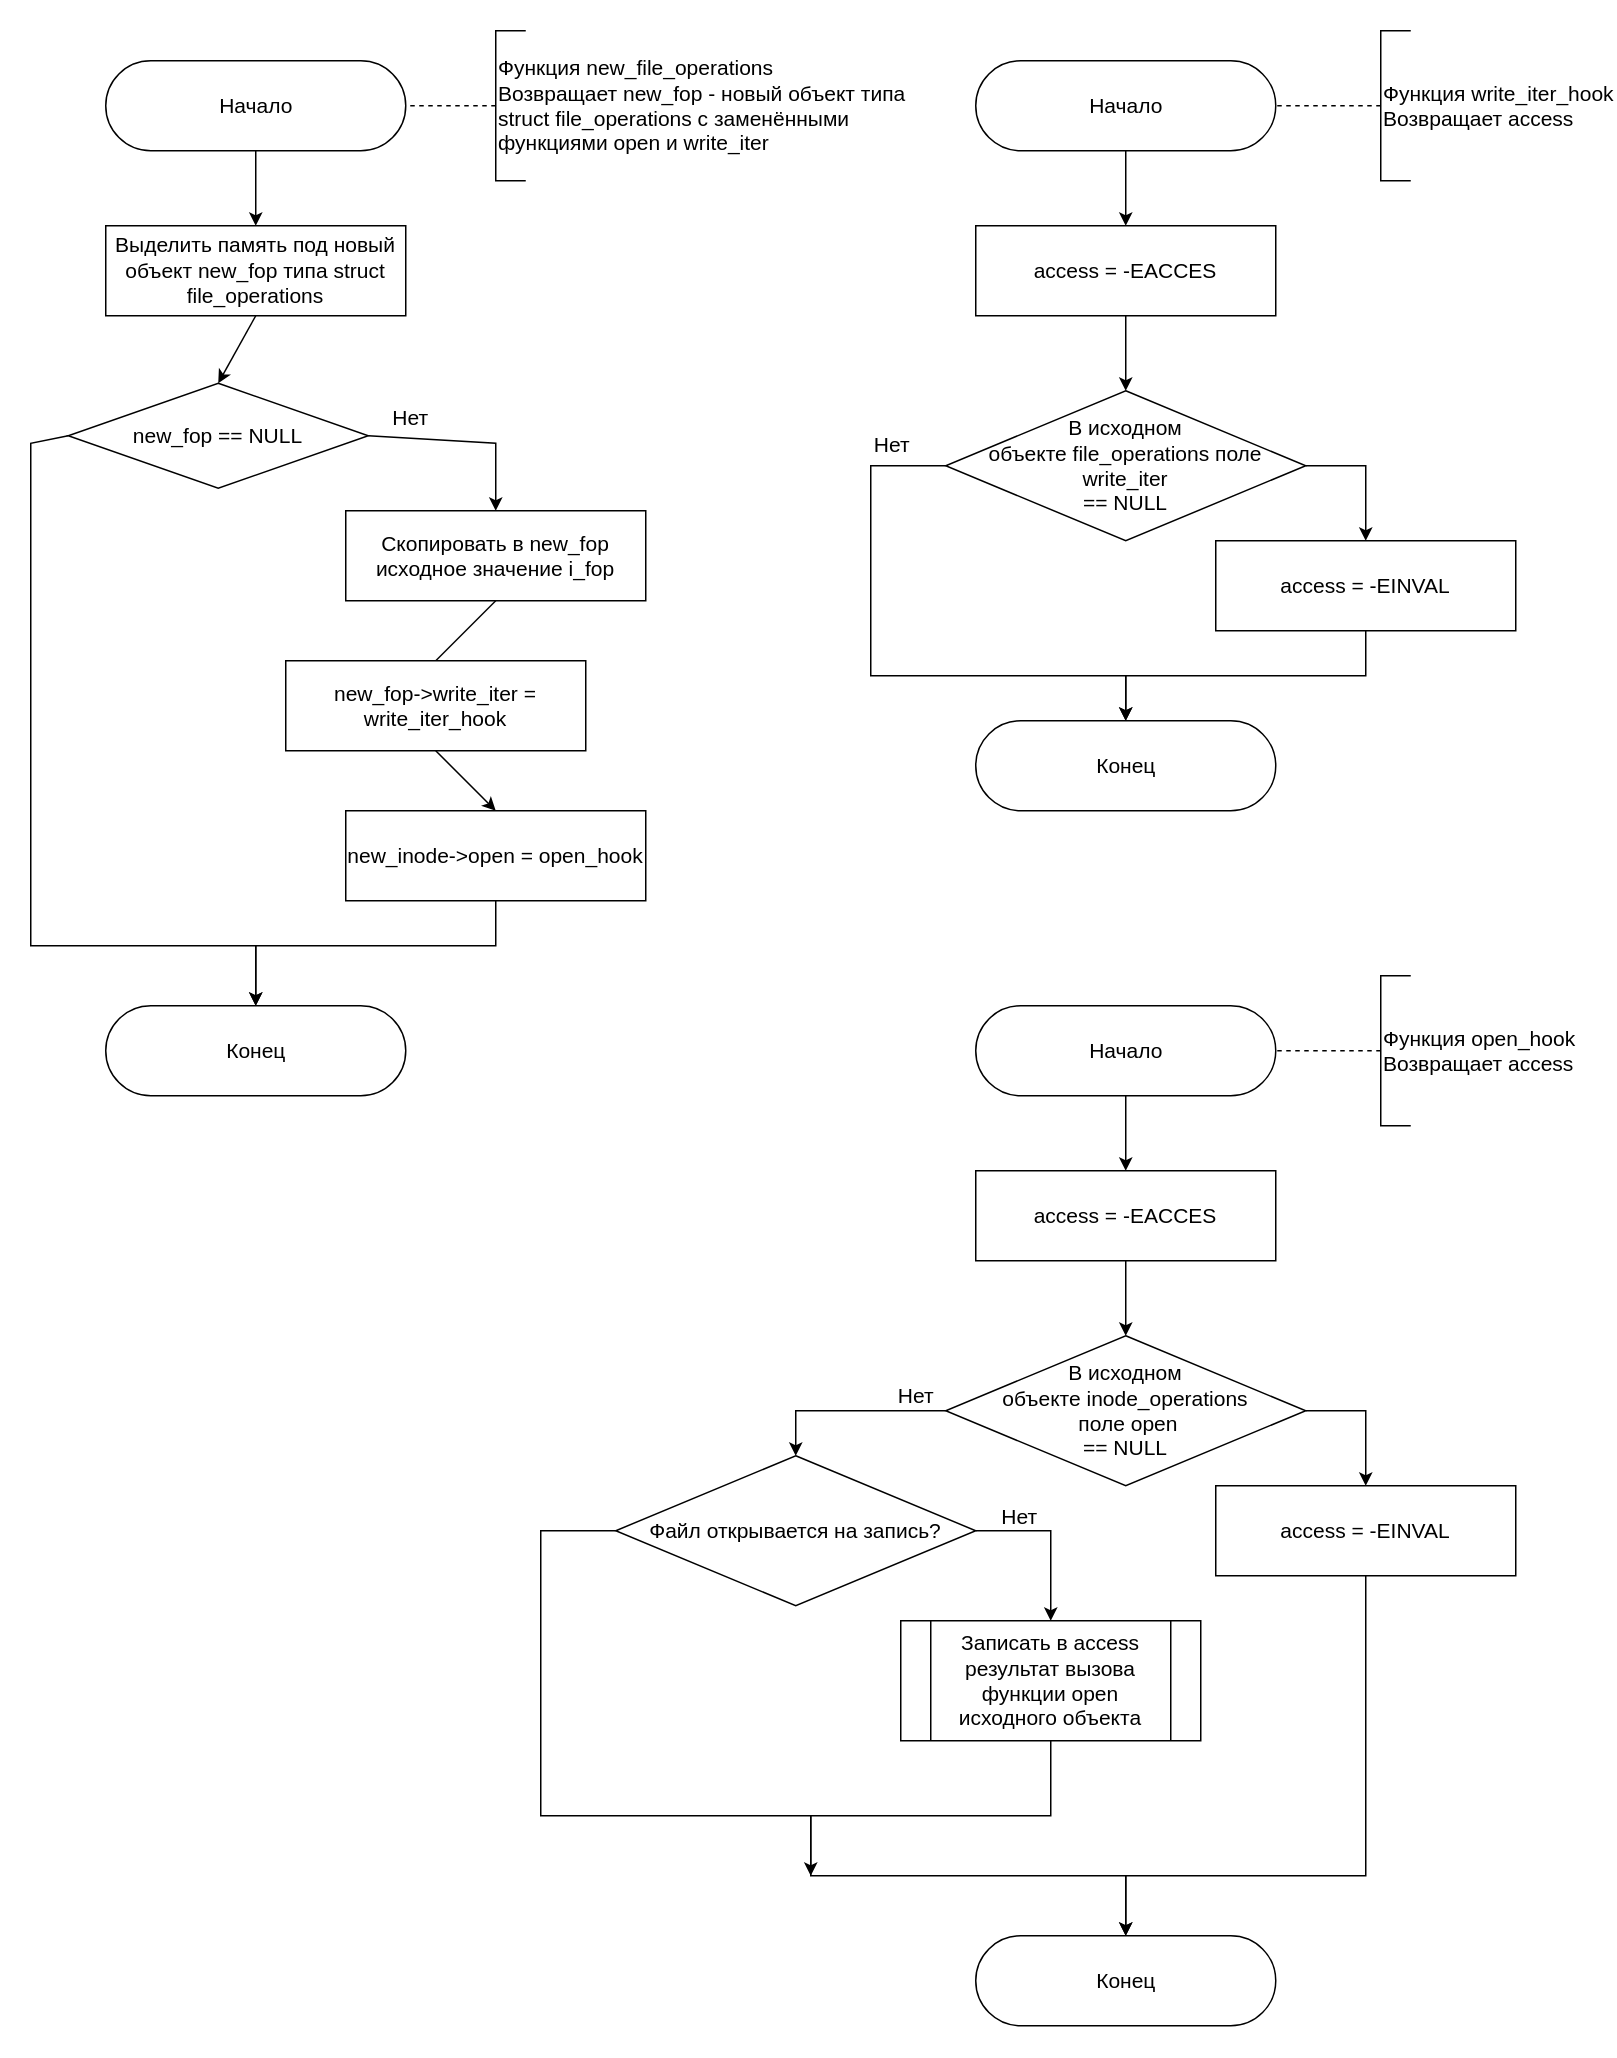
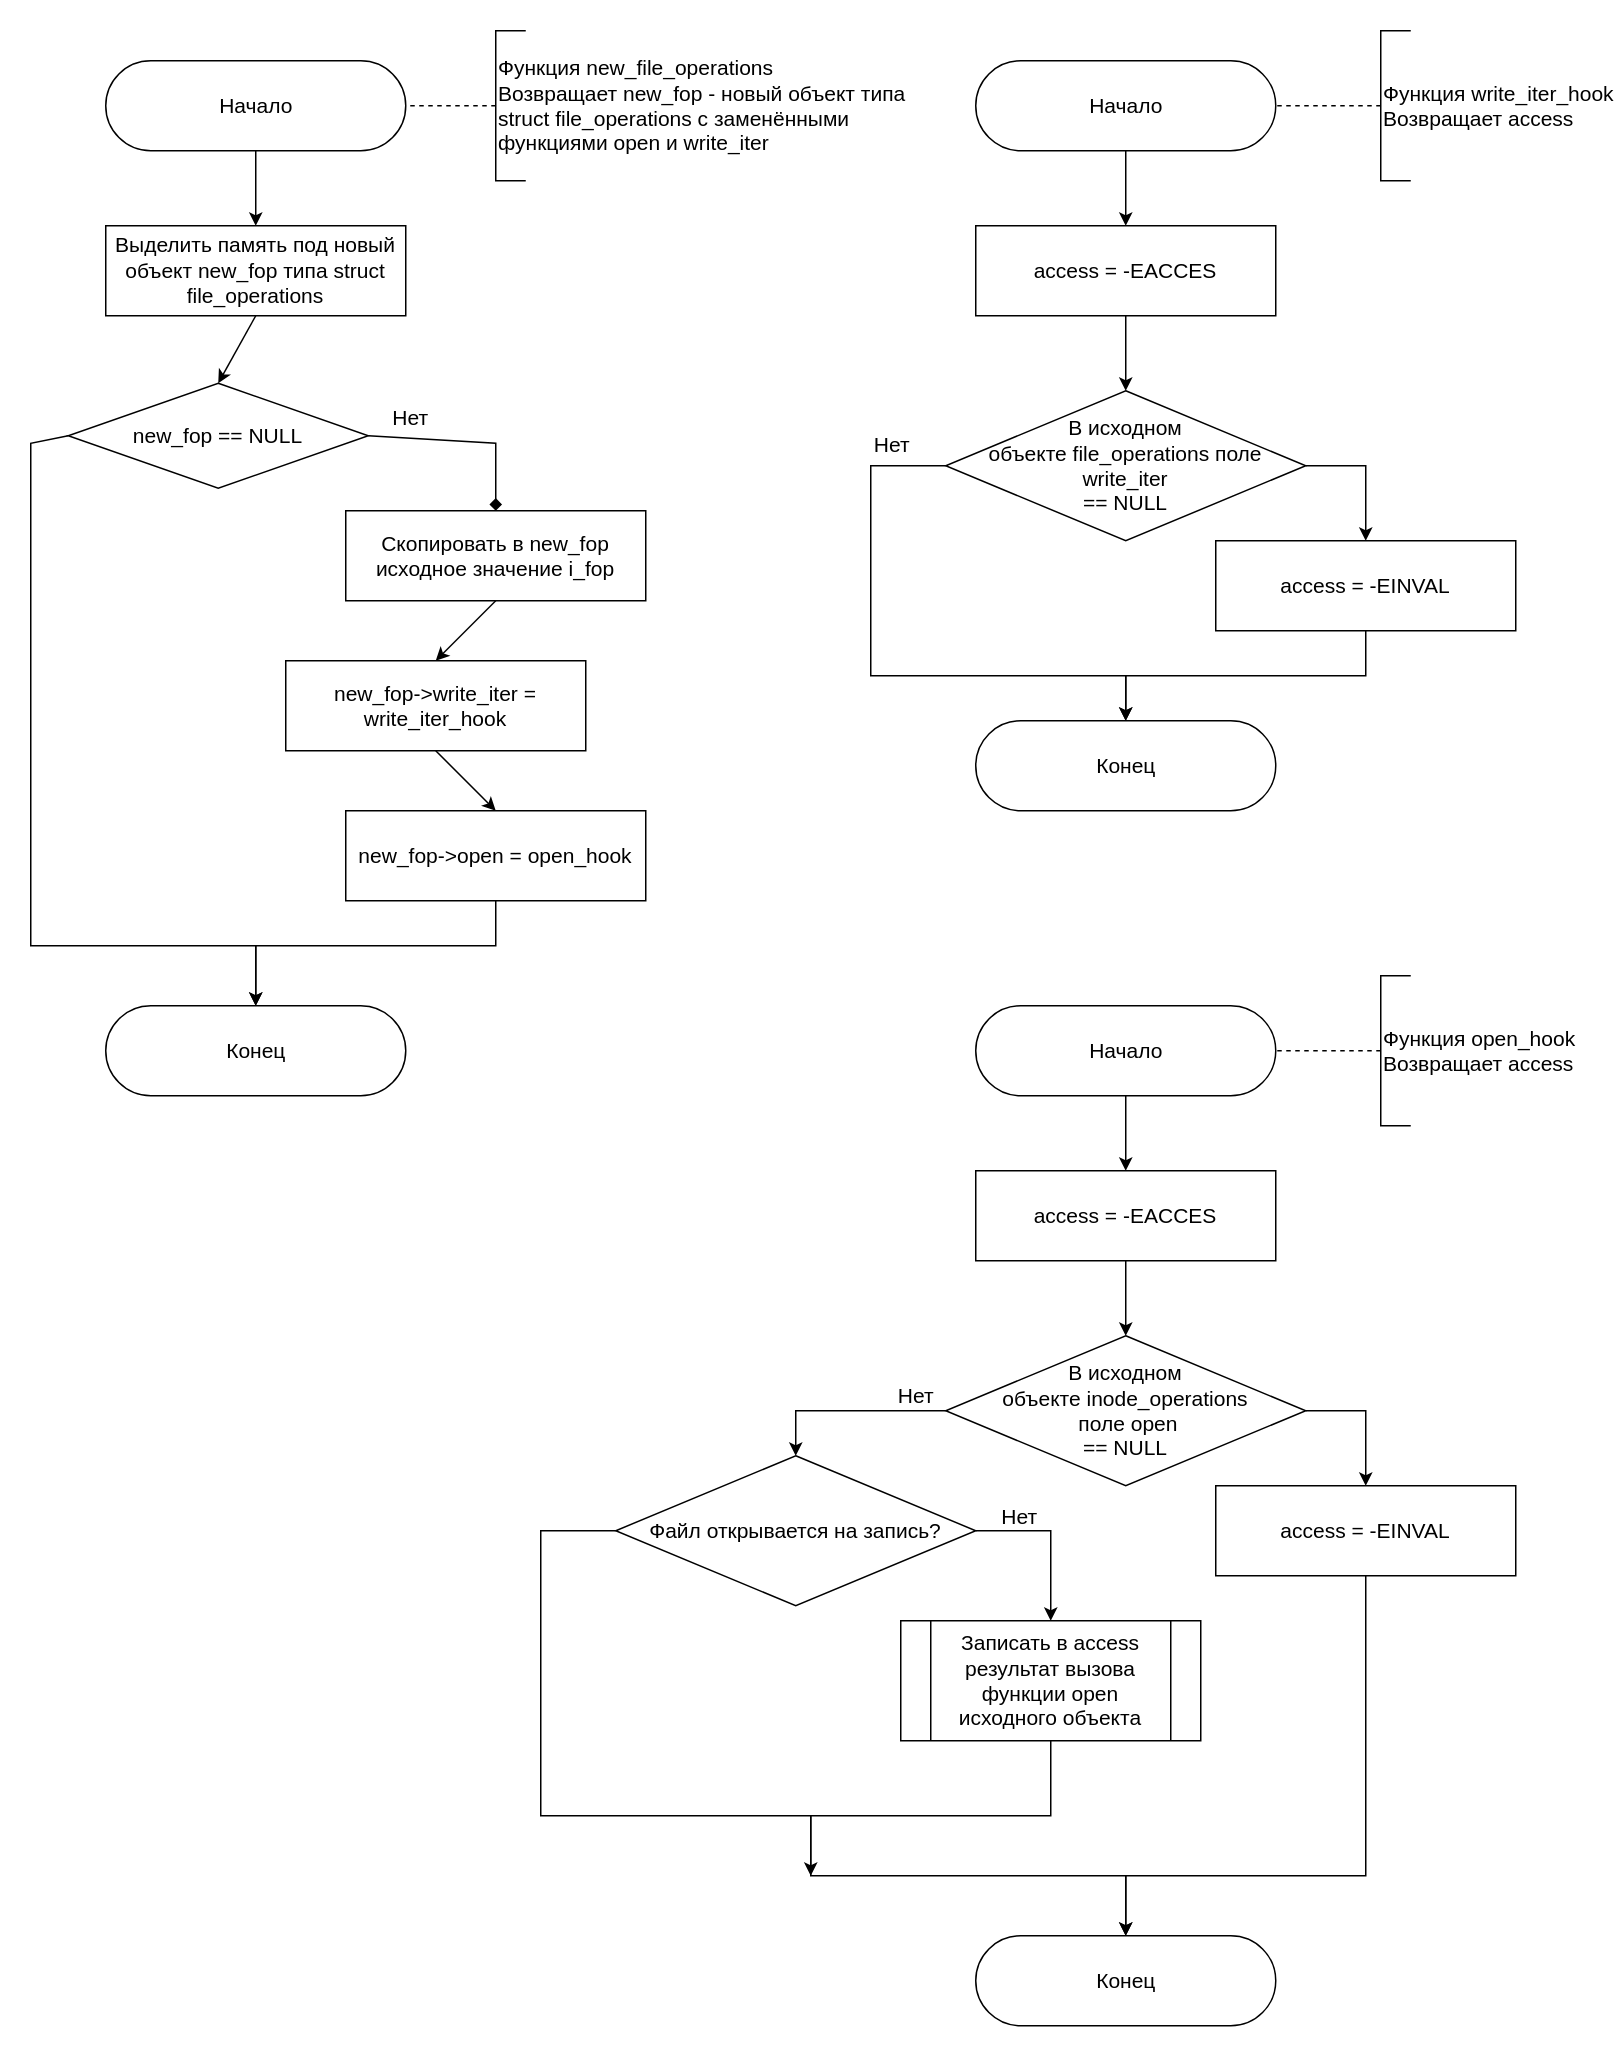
(496, 499) -> (496, 498)
(440, 656) -> (444, 653)
(496, 856) -> (496, 856)
